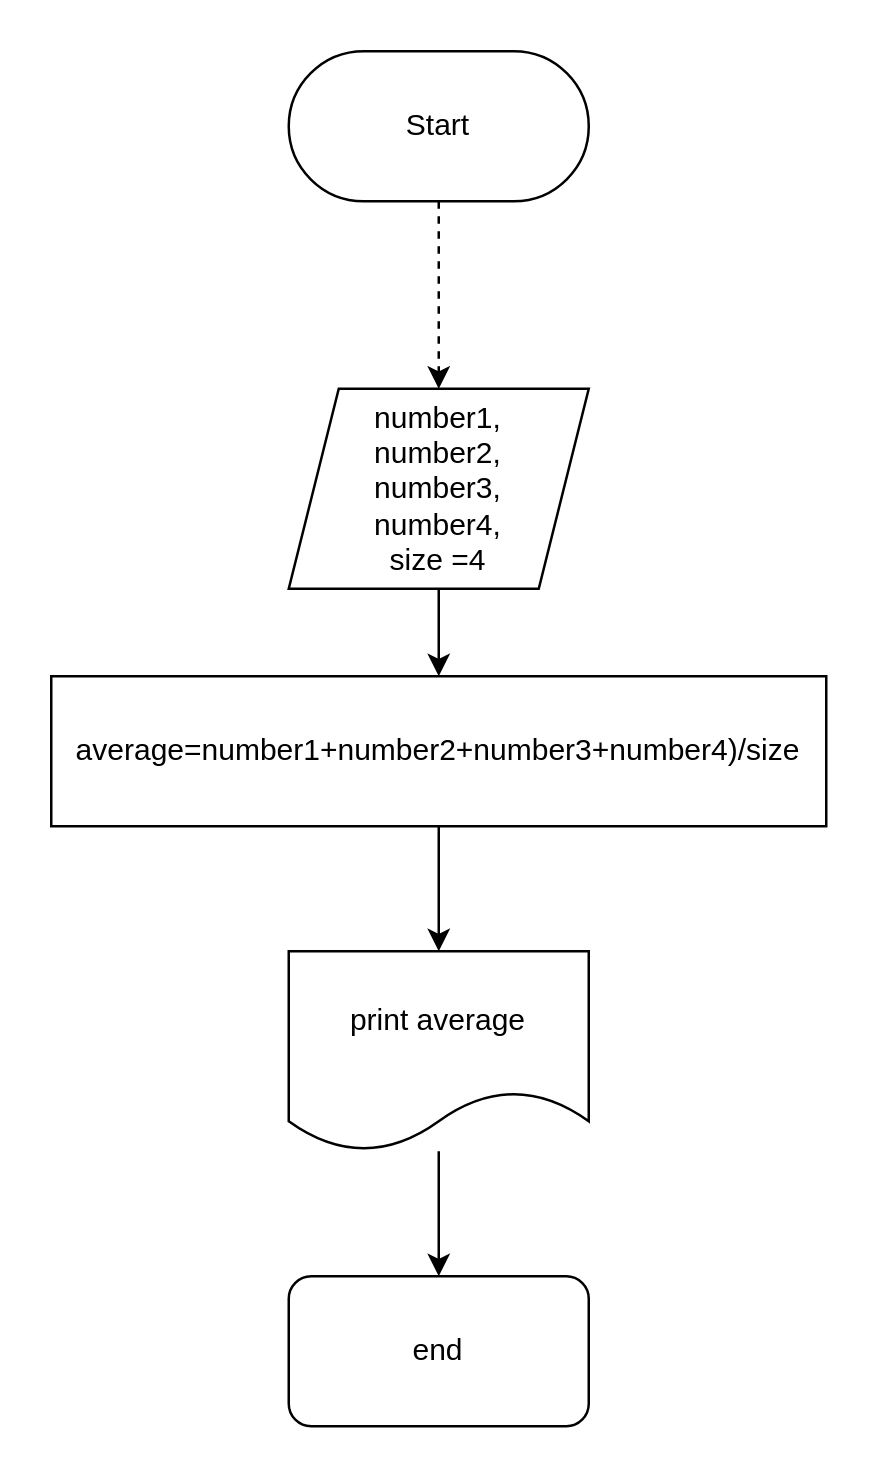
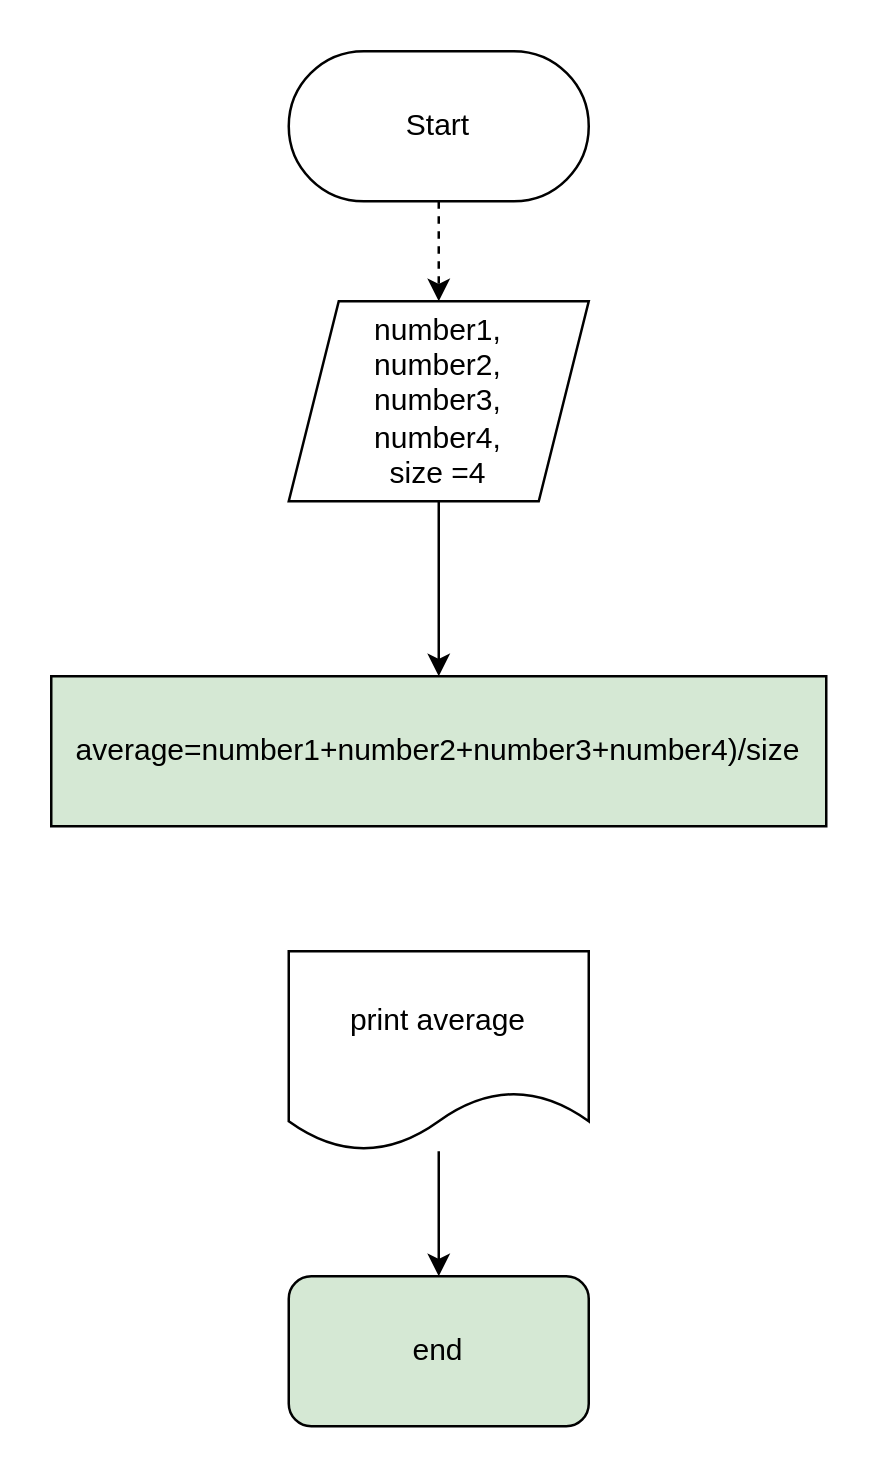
(439, 489) -> (439, 401)
(439, 751) -> (439, 751)
(439, 880) -> none
(439, 1351) -> (439, 1351)
